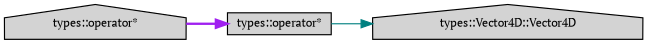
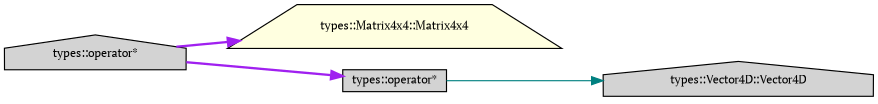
none -> (395, 27)
